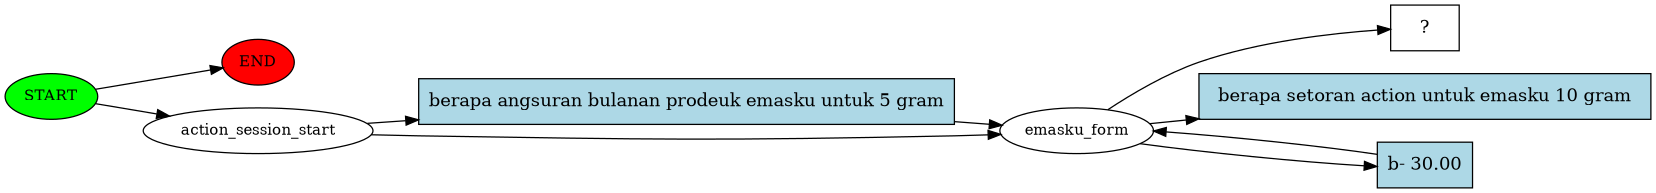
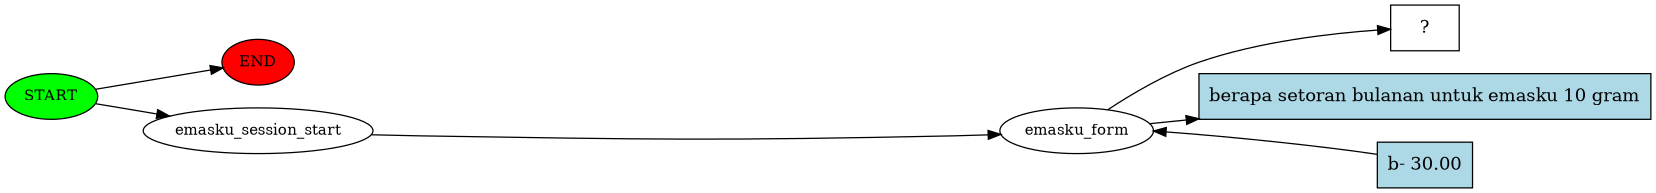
(1425, 96) -> (1425, 96)
(687, 102) -> none
(258, 131) -> (258, 131)
(1252, 157) -> none
